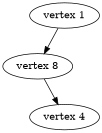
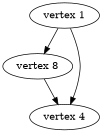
none -> (80, 63)
